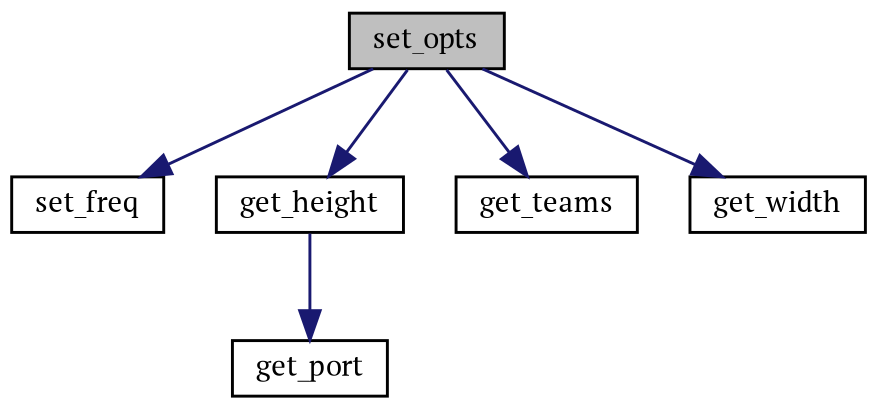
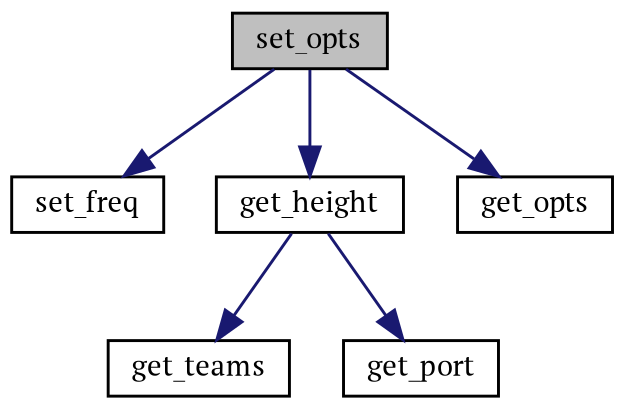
(478, 111) -> (263, 275)
(778, 205) -> (535, 205)
